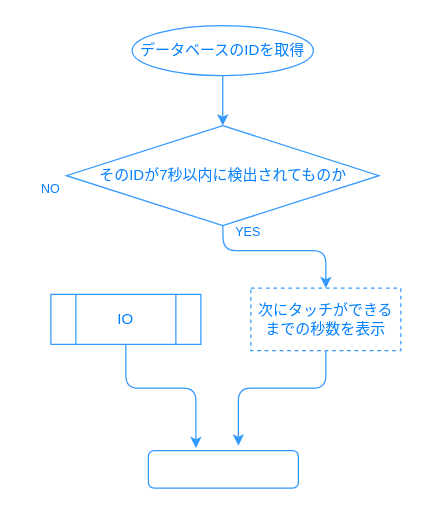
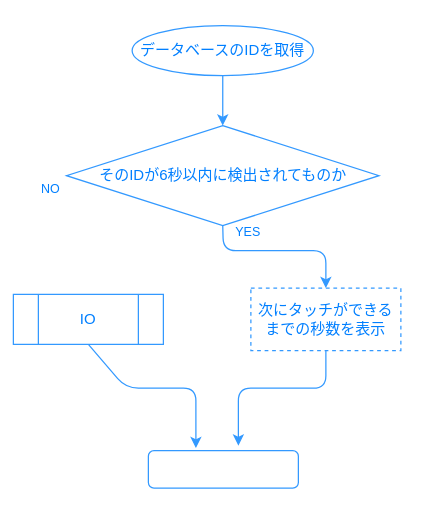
(223, 176) -> (223, 176)
(126, 319) -> (88, 319)
